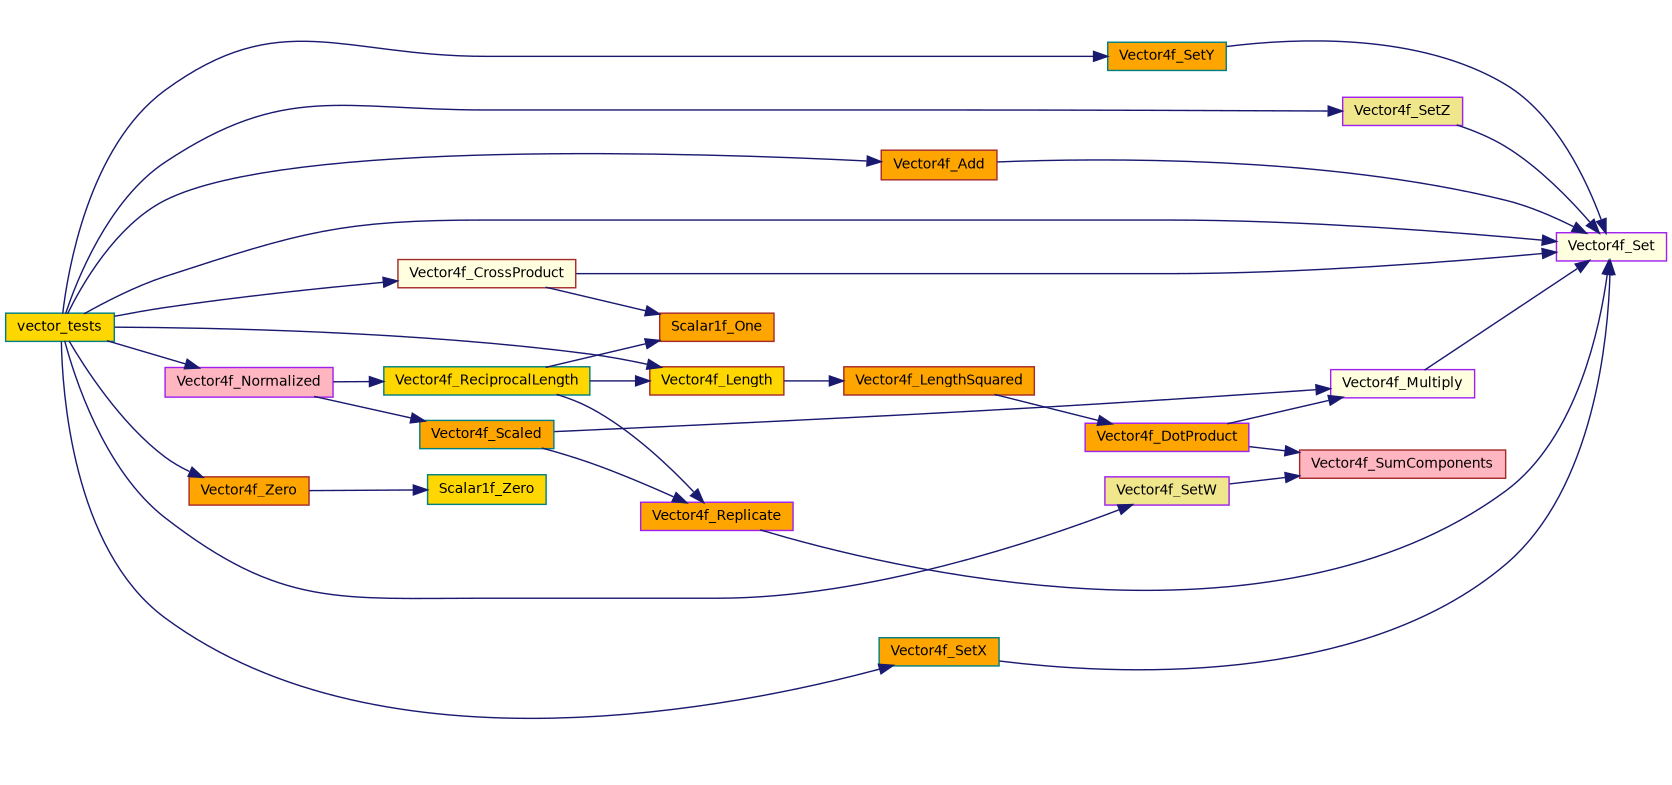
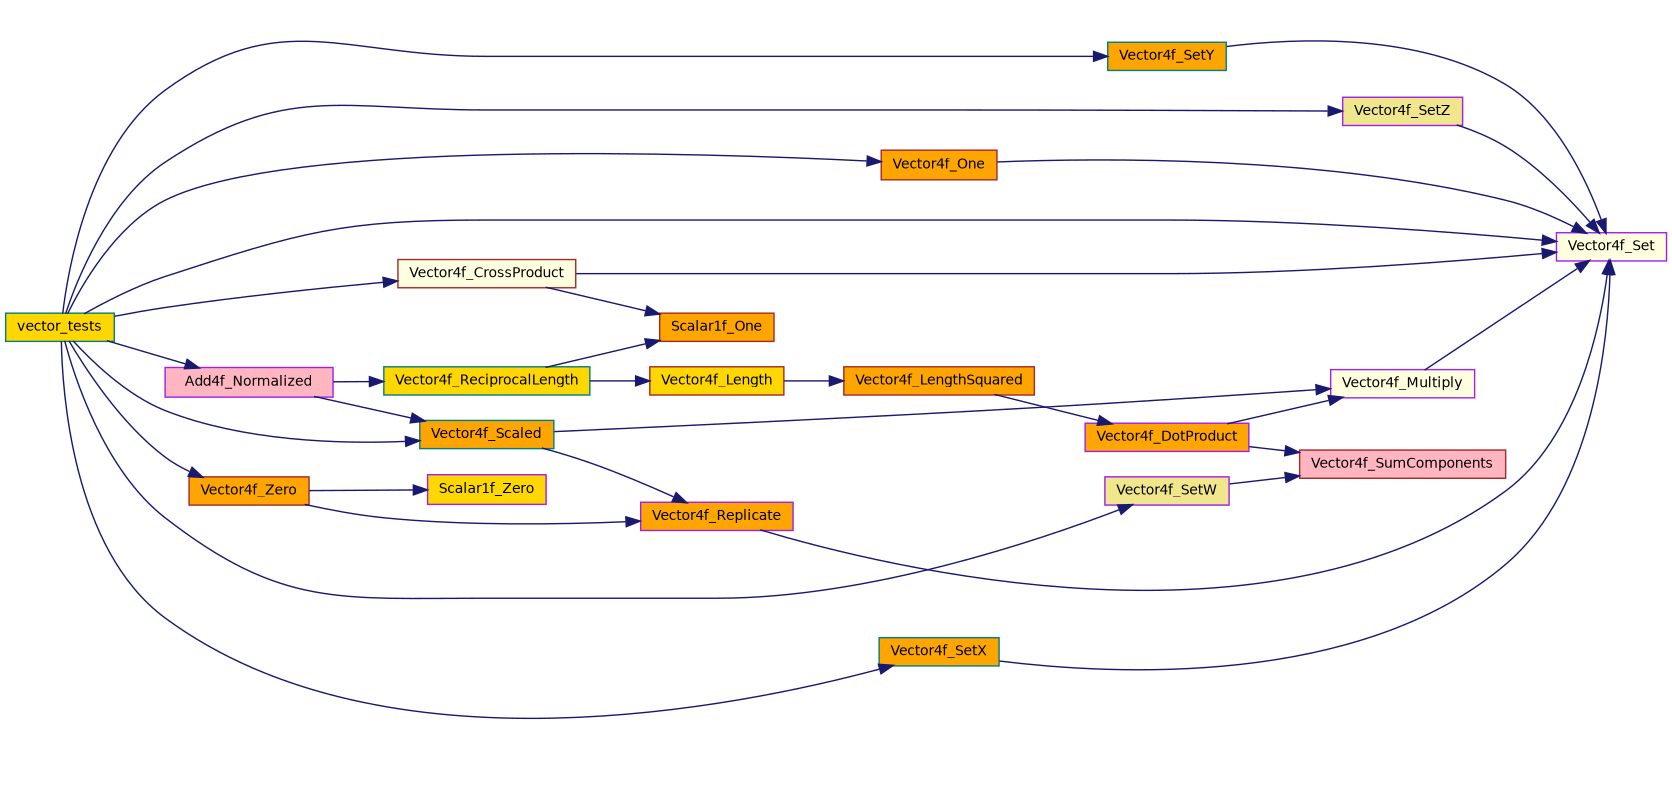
(939, 165) -> (939, 165)
(382, 335) -> (226, 429)
(249, 382) -> (249, 382)
(634, 437) -> (465, 523)
(487, 490) -> (487, 490)
